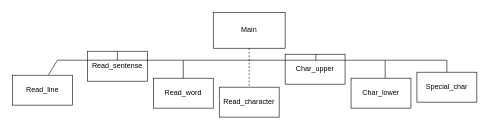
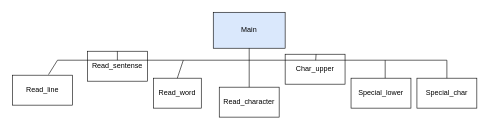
(249, 30) -> (249, 30)
(249, 67) -> (249, 67)
(447, 87) -> (447, 93)
(183, 93) -> (177, 93)
(381, 93) -> (381, 93)
